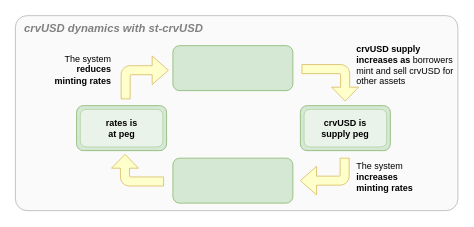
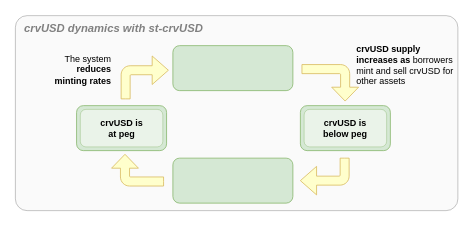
(122, 128) -> (122, 128)
(345, 128) -> (345, 128)
(385, 177) -> none
